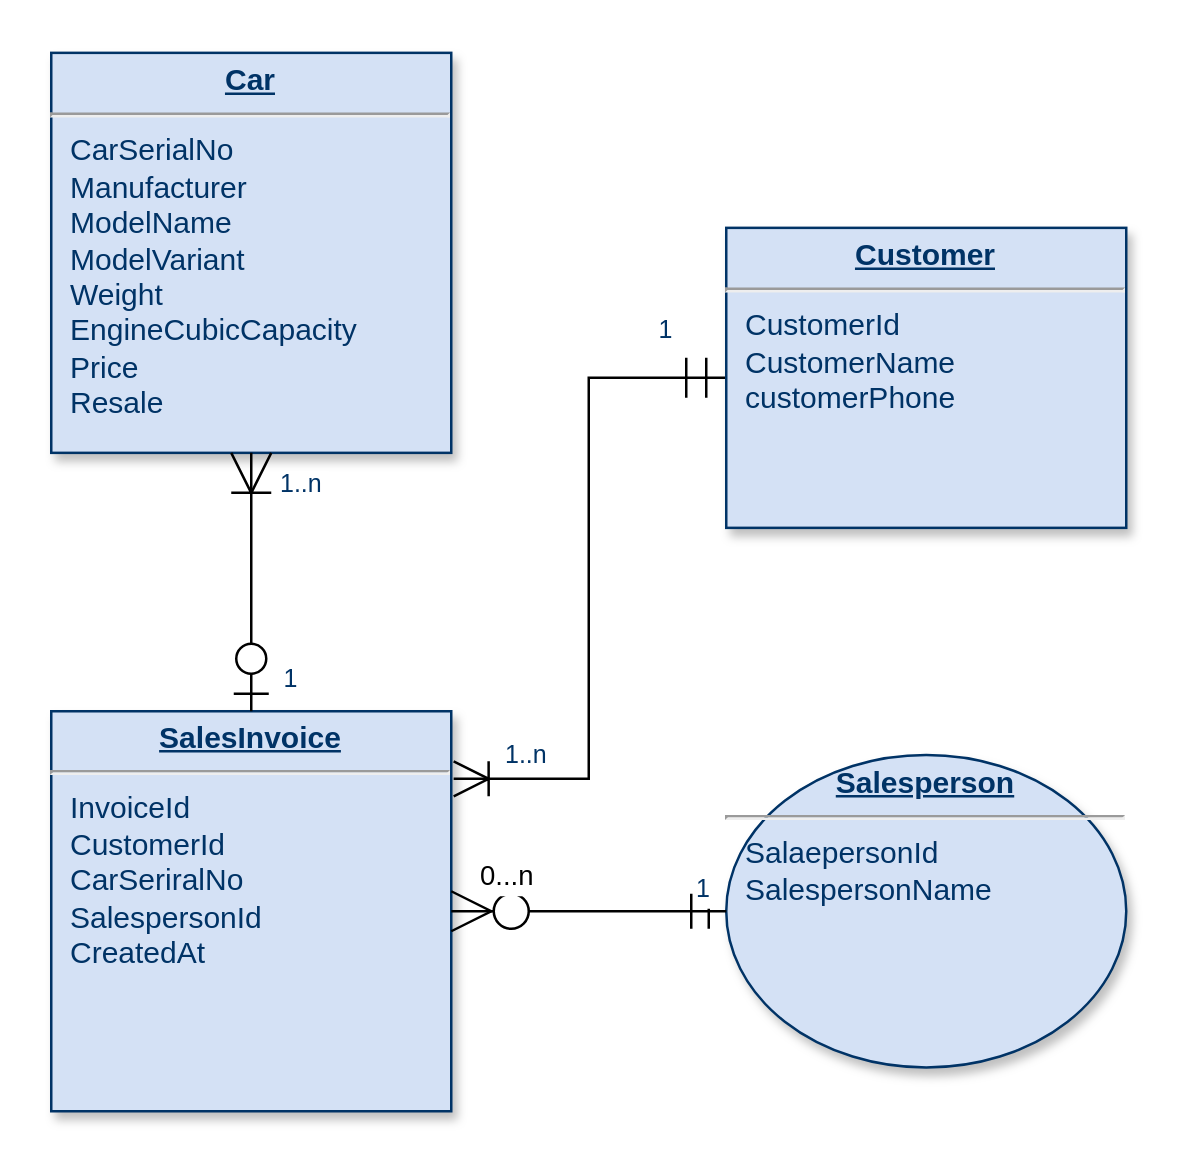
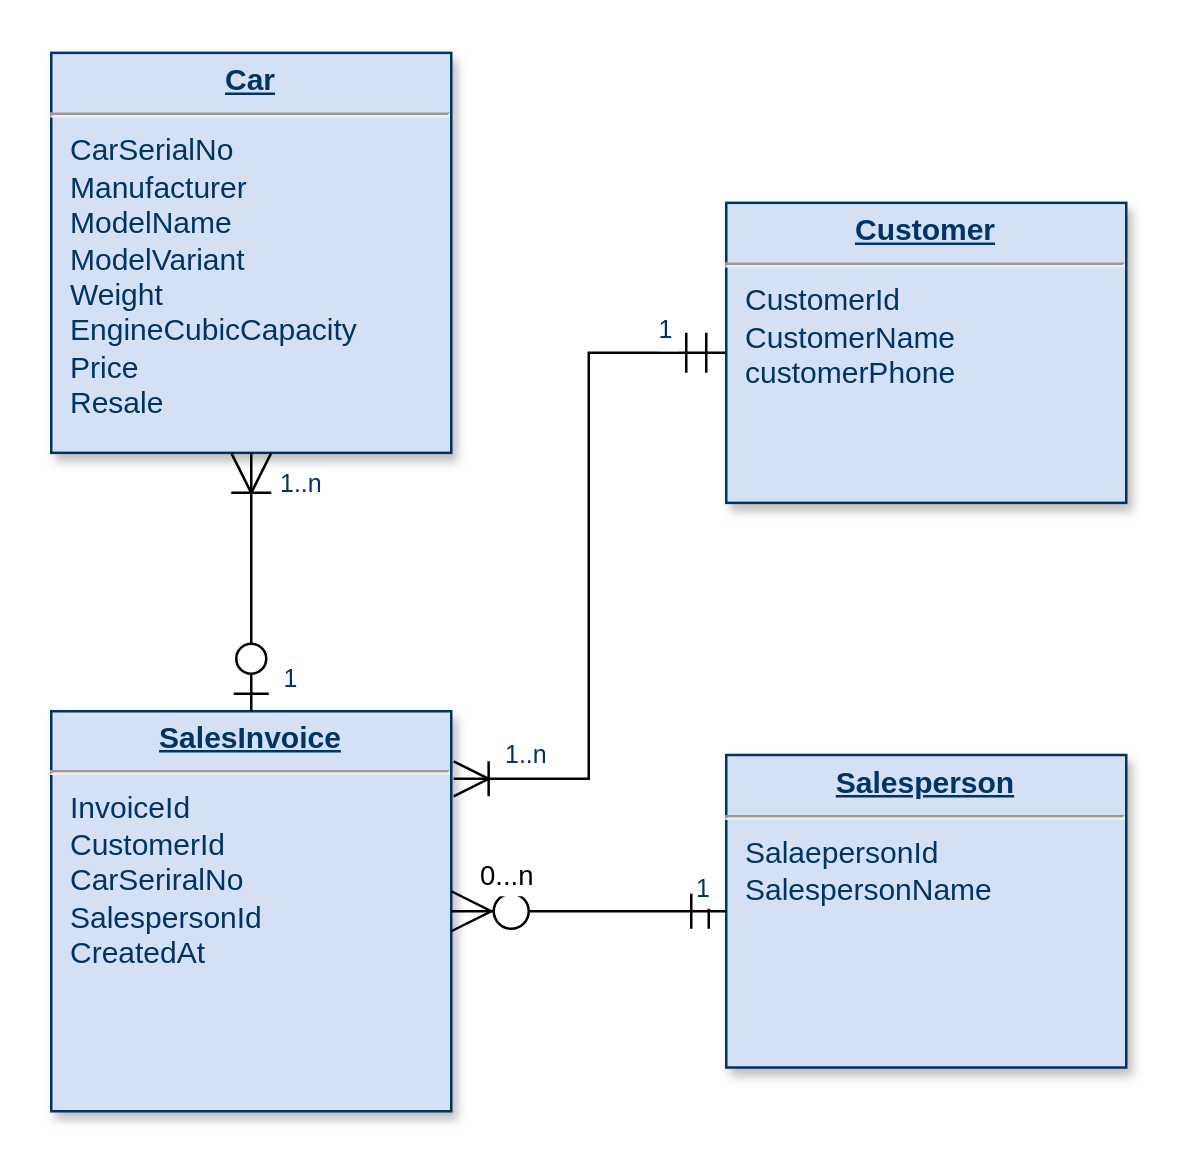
(926, 378) -> (926, 353)
(926, 911) -> (926, 911)
